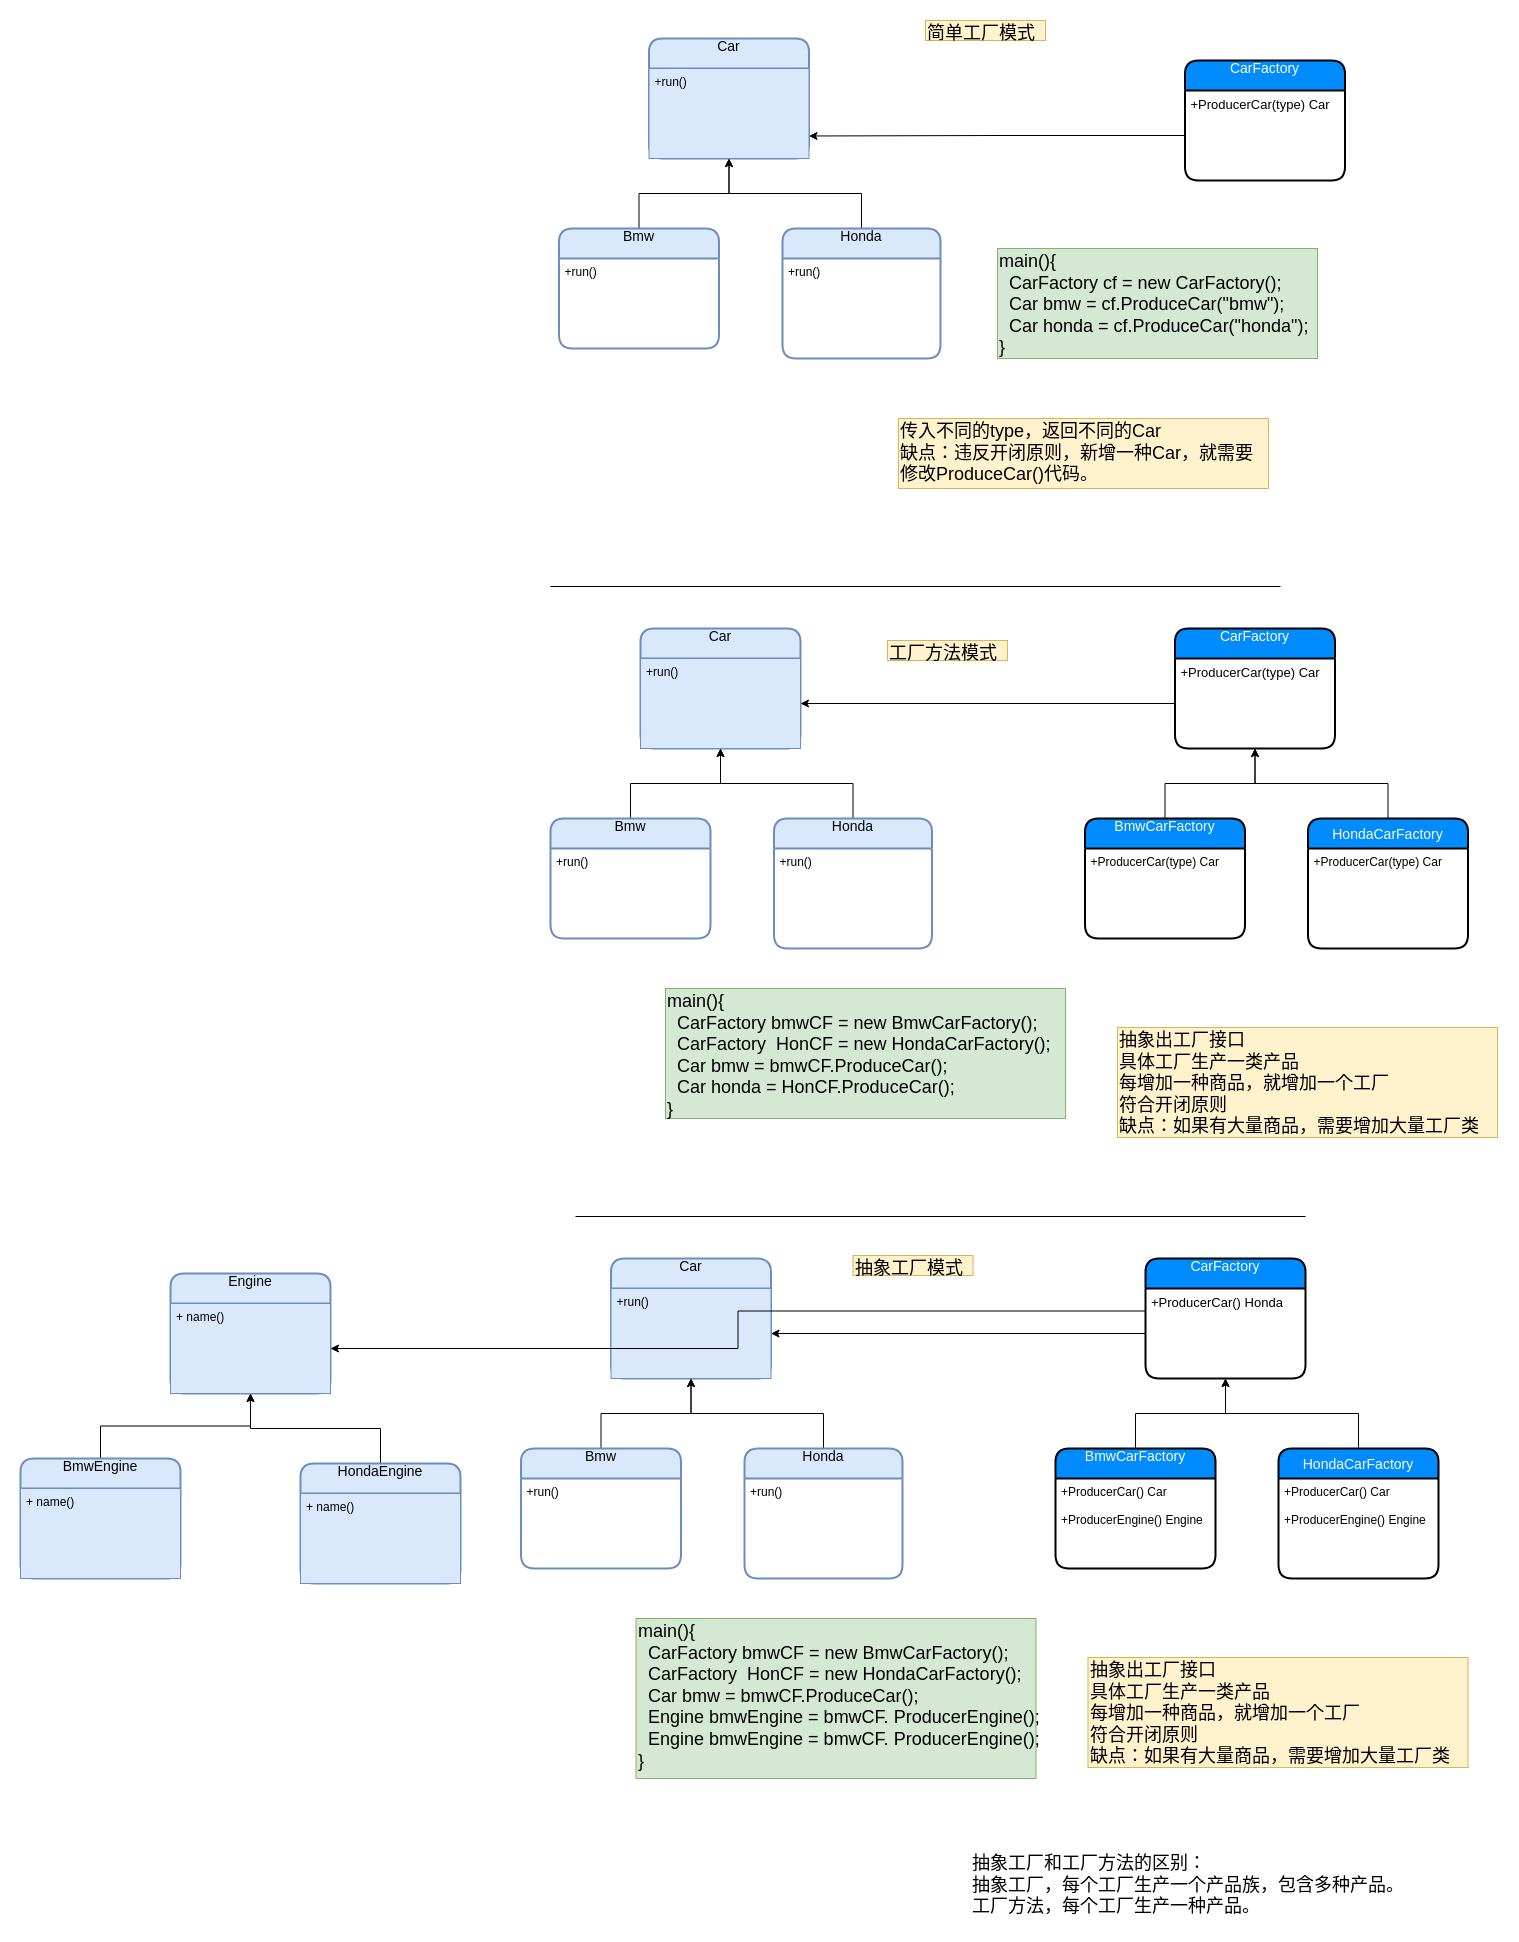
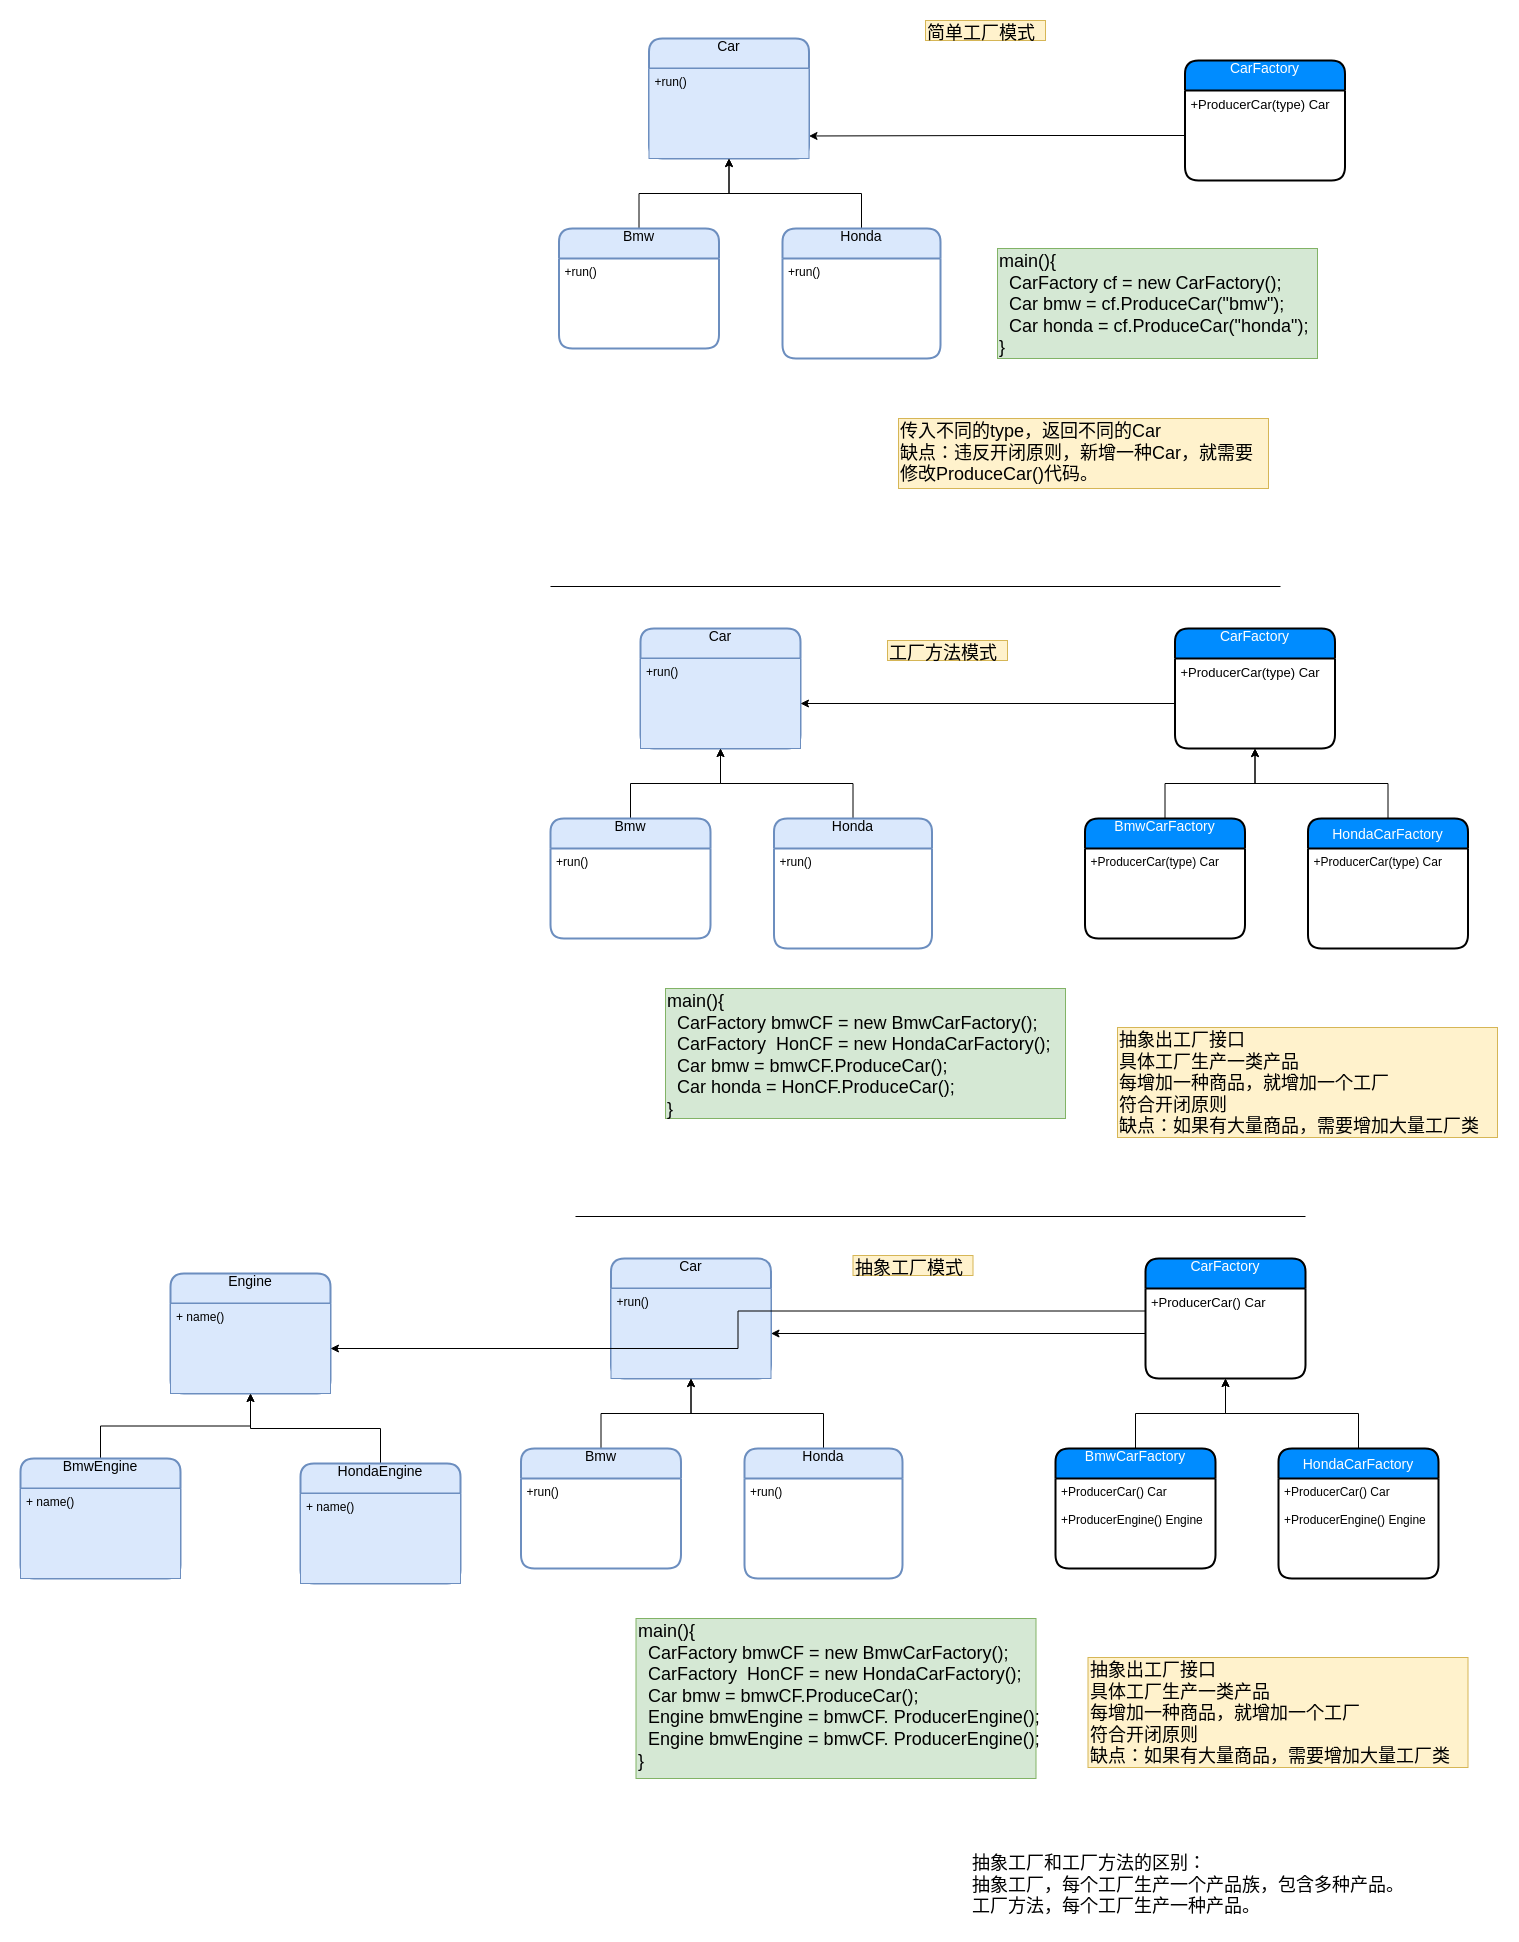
(1222, 1303) -> (1215, 1303)
